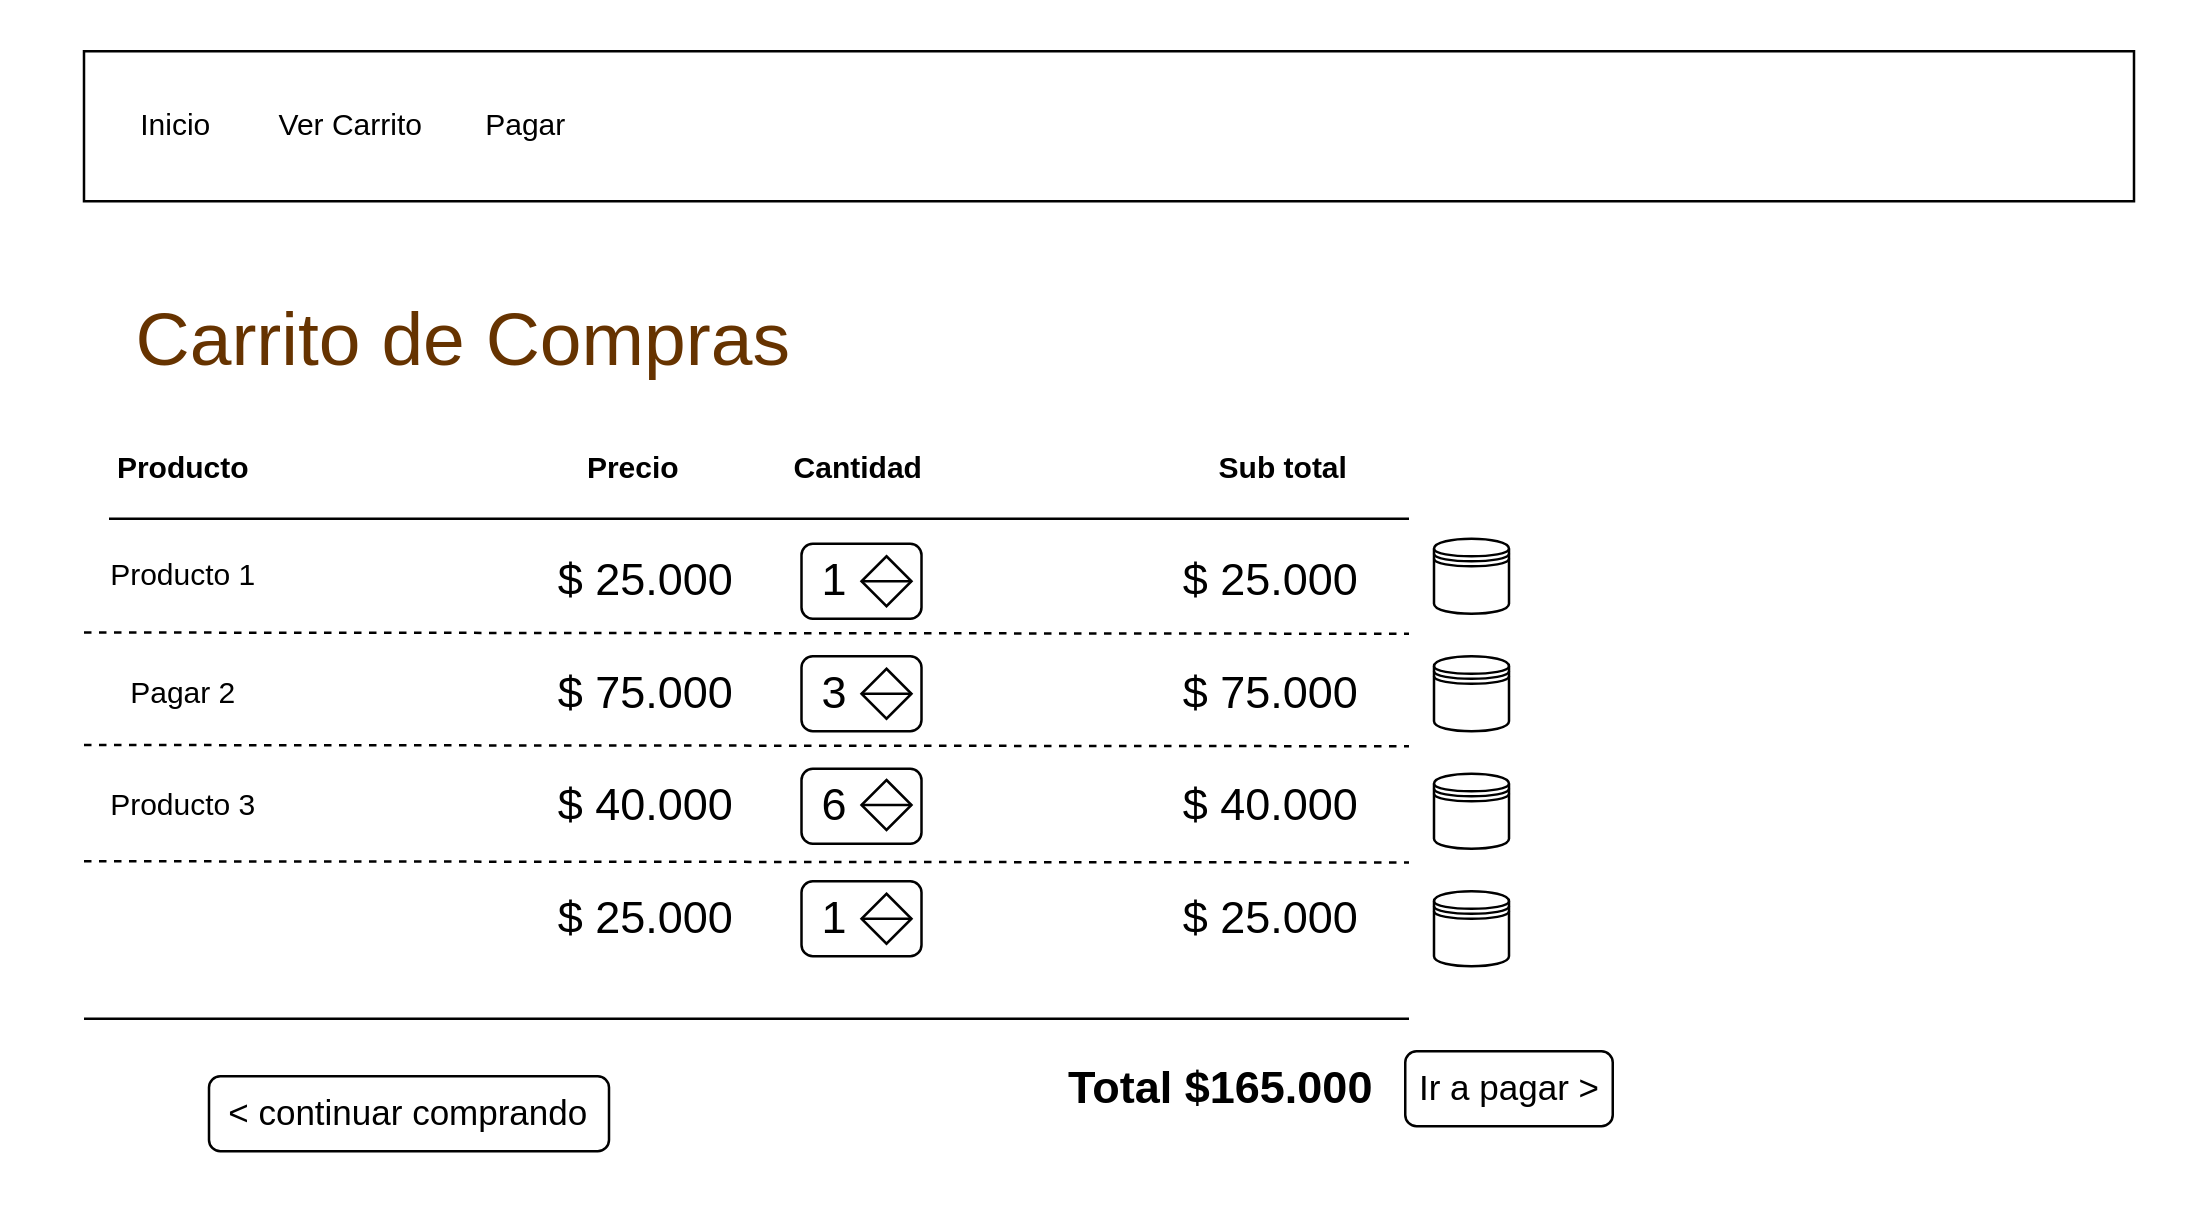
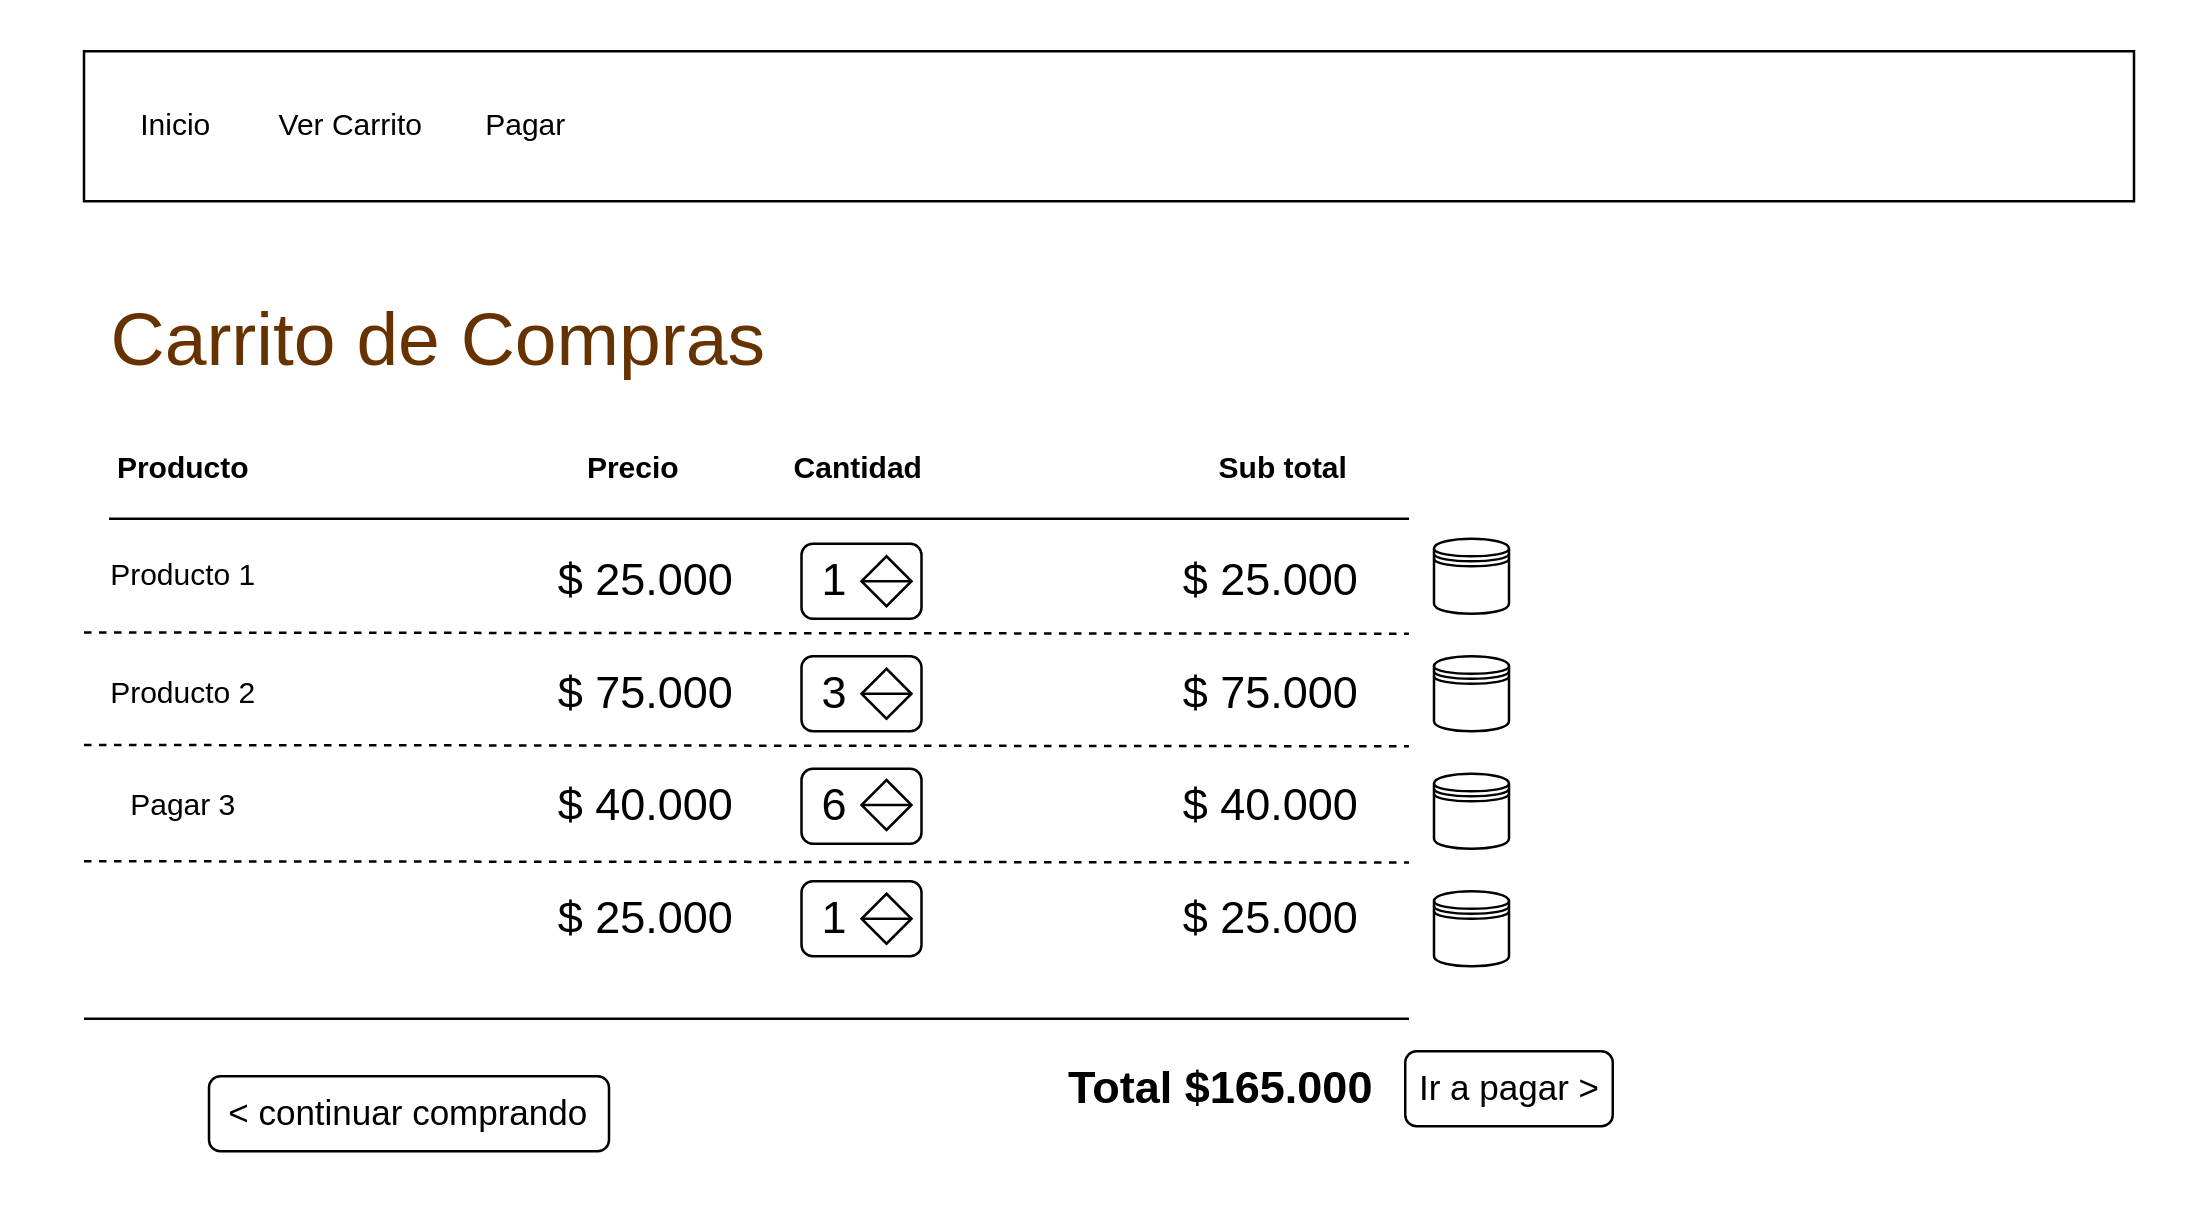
(464, 339) -> (439, 339)
(184, 694) -> (184, 694)
(184, 806) -> (184, 806)
